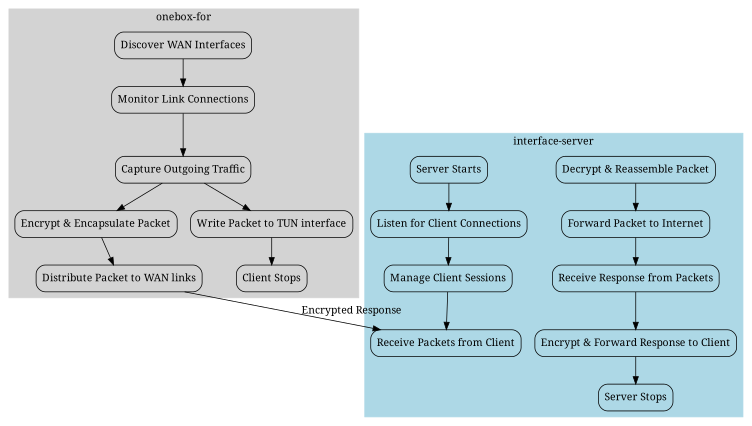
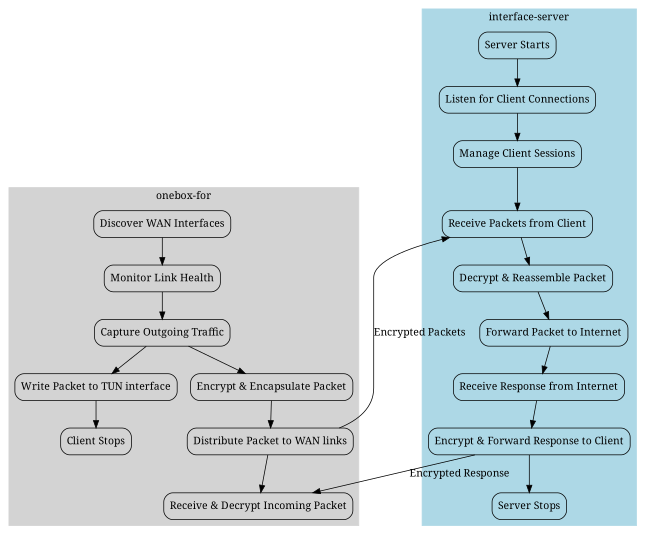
(183, 100) -> (162, 278)
none -> (524, 248)
(636, 278) -> (539, 387)
(352, 311) -> (420, 333)
none -> (258, 506)
